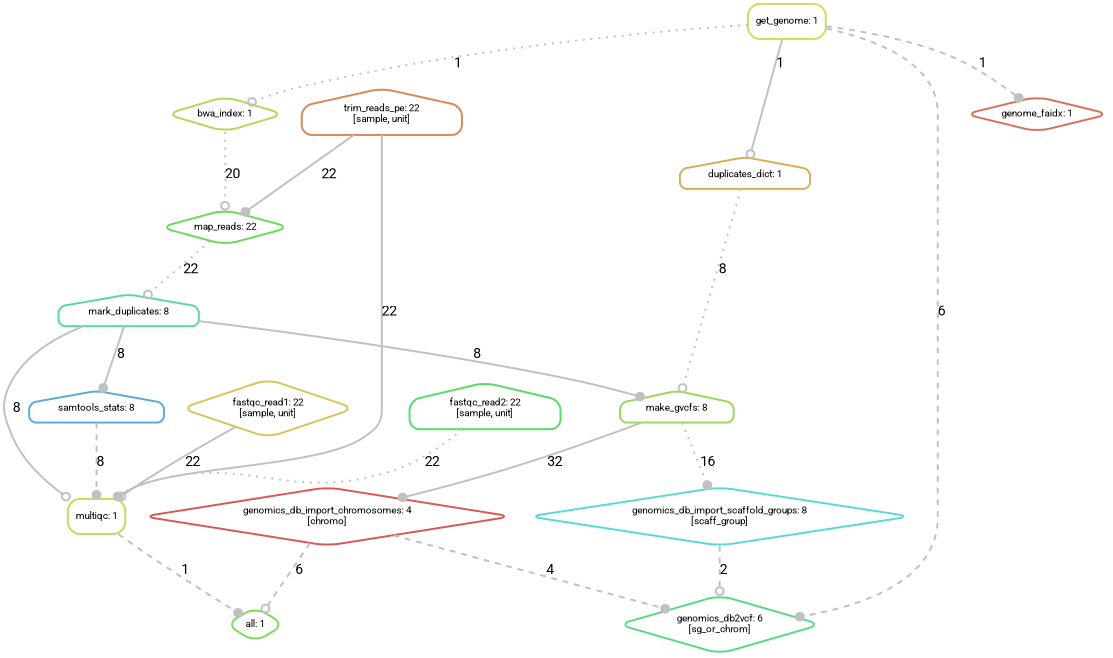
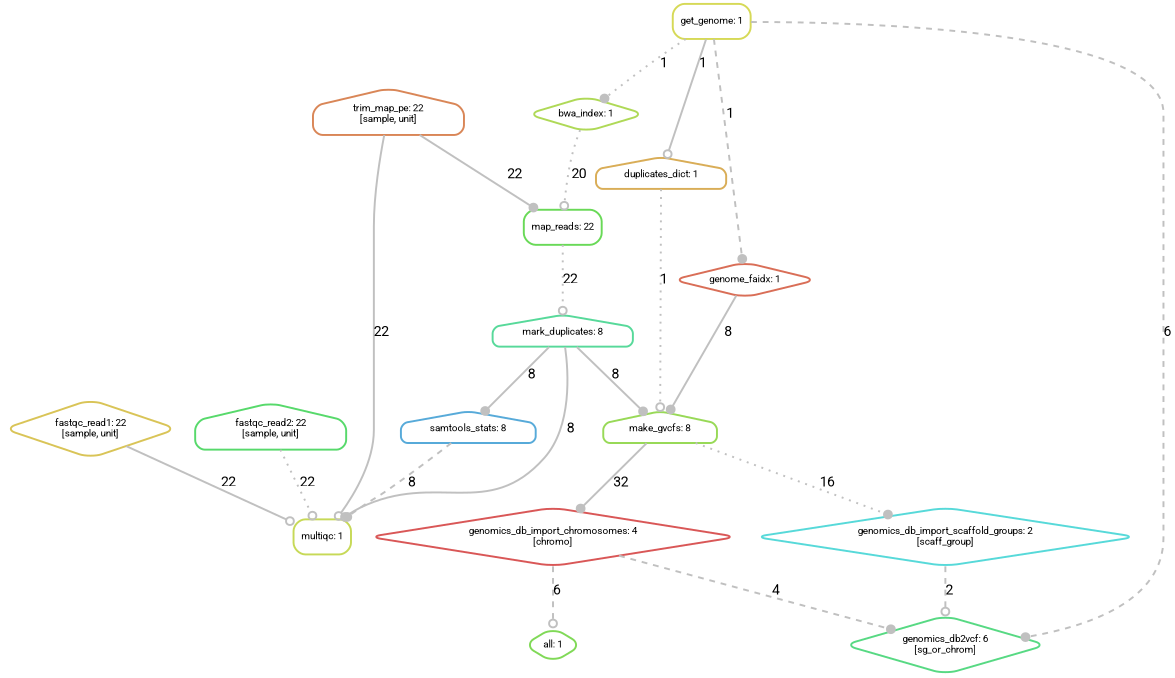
(500, 51) -> (646, 67)
(382, 114) -> (388, 114)
(225, 227) -> (563, 227)
(723, 270) -> (664, 280)
none -> (705, 351)
(296, 481) -> (296, 481)
(720, 516) -> (945, 537)
(176, 573) -> none
